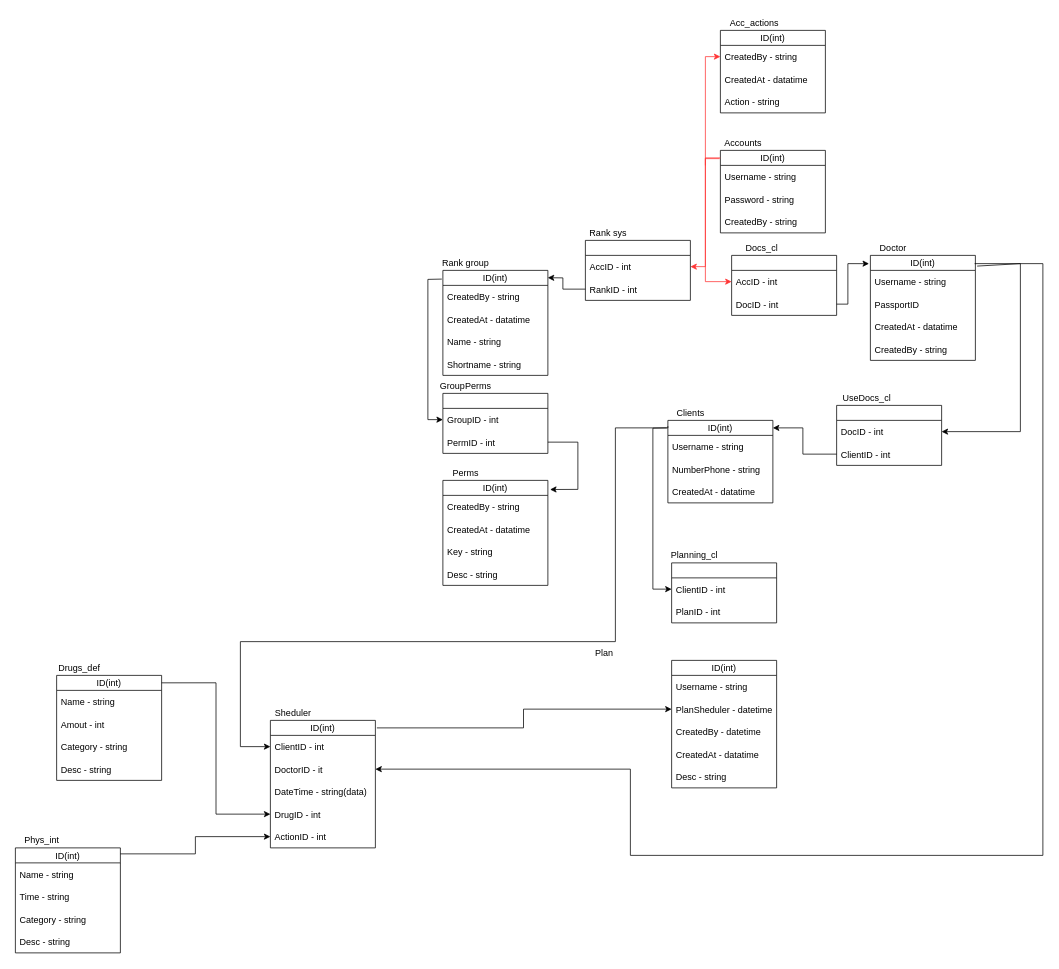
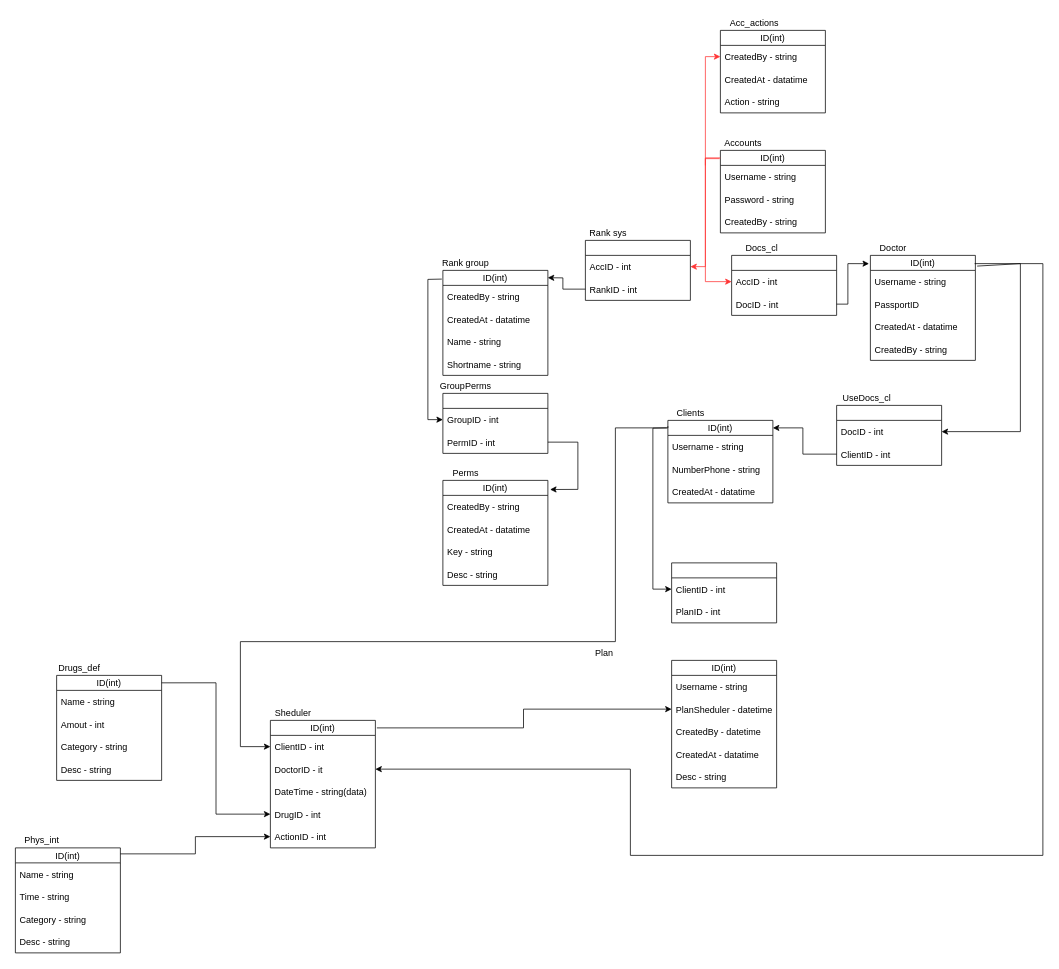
(694, 555) -> none
